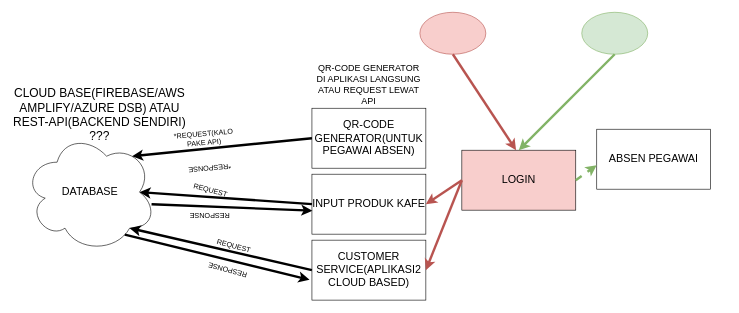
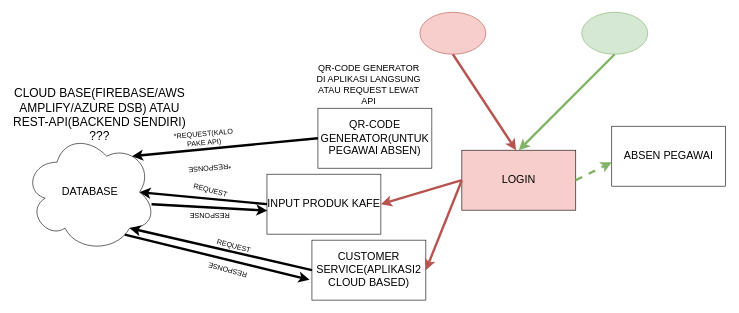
(369, 138) -> (375, 138)
(654, 159) -> (669, 156)
(369, 204) -> (324, 204)
